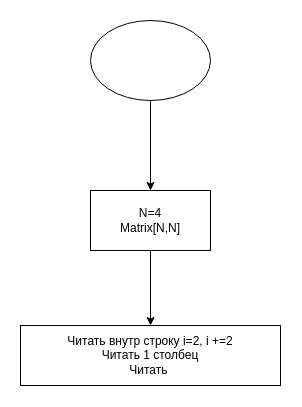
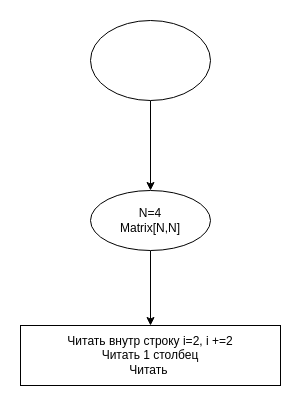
(151, 221) -> (151, 221)
